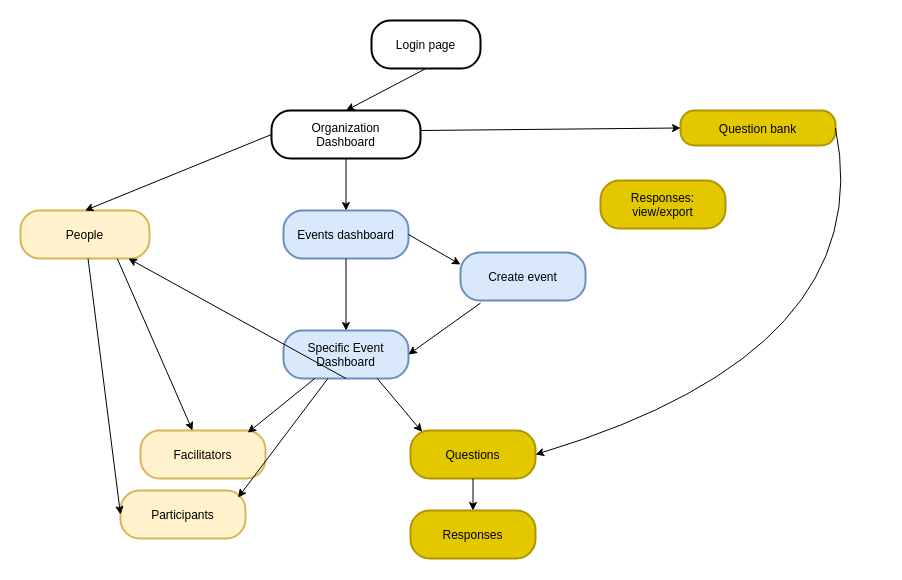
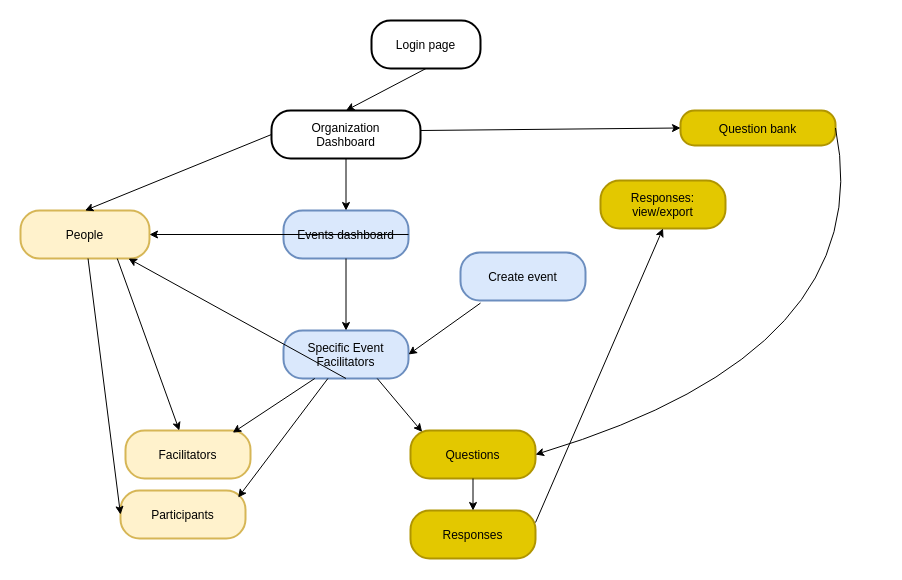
(431, 248) -> (282, 235)
(346, 348) -> (346, 348)
none -> (598, 378)
(203, 455) -> (188, 455)
